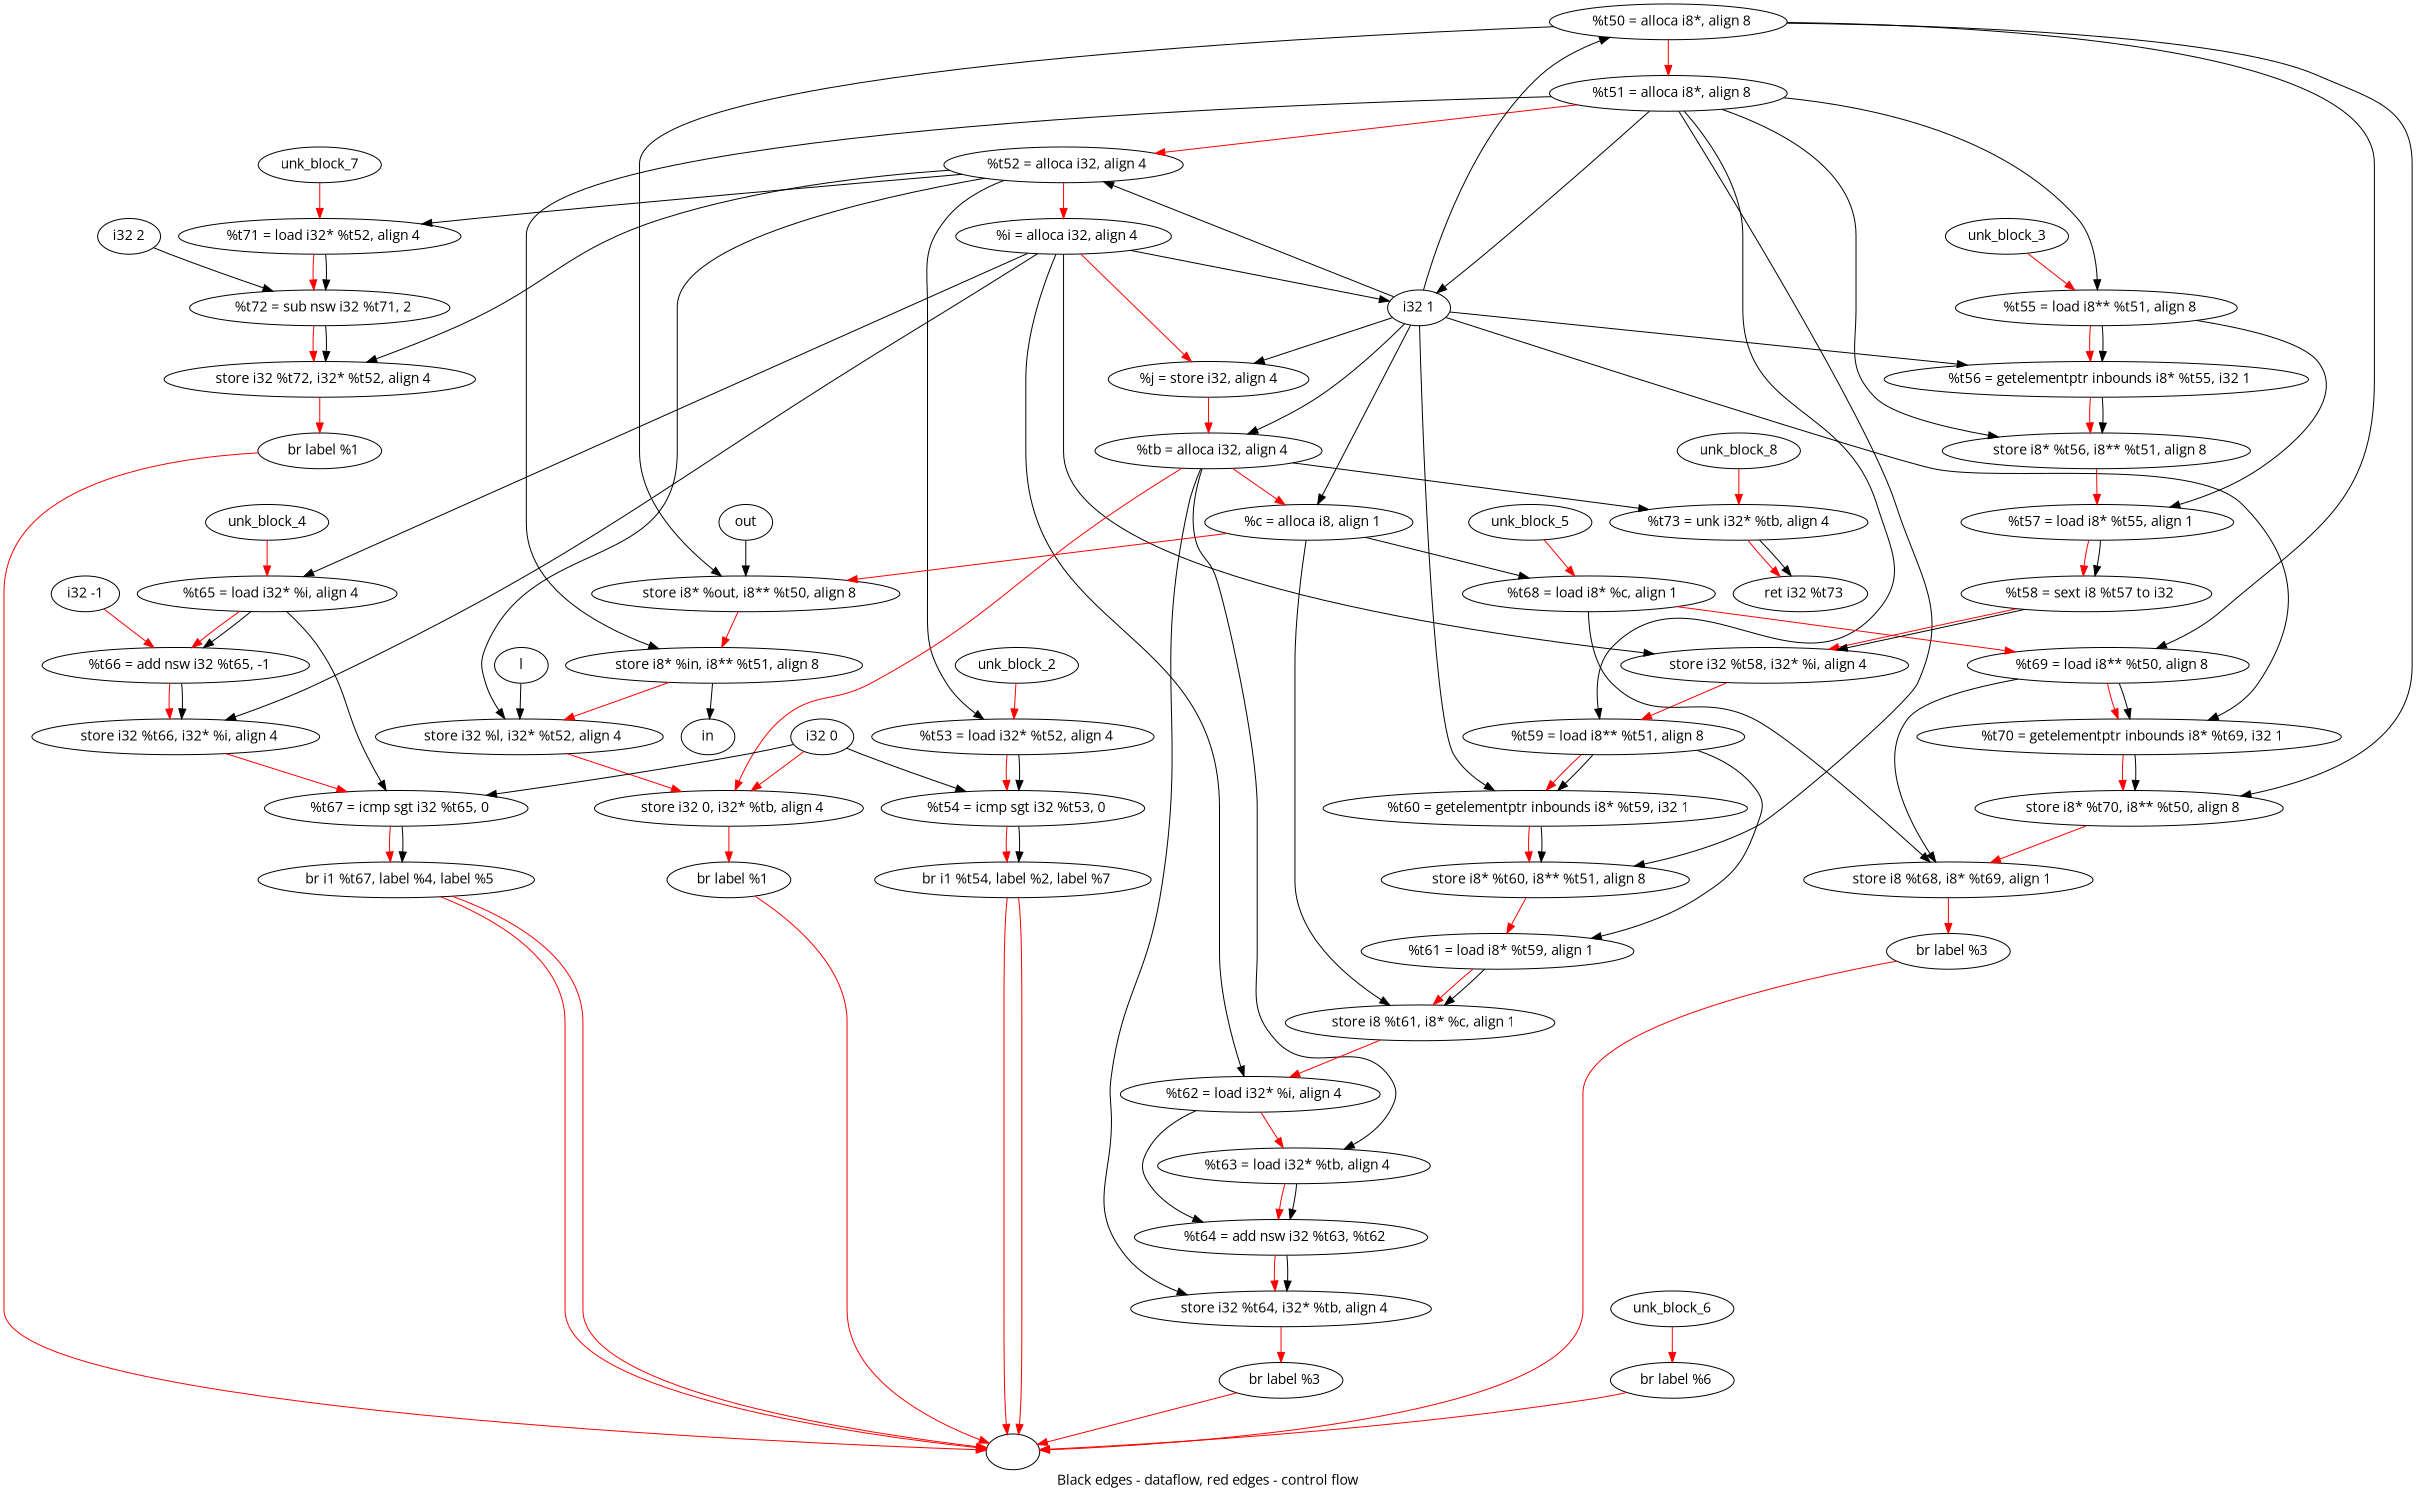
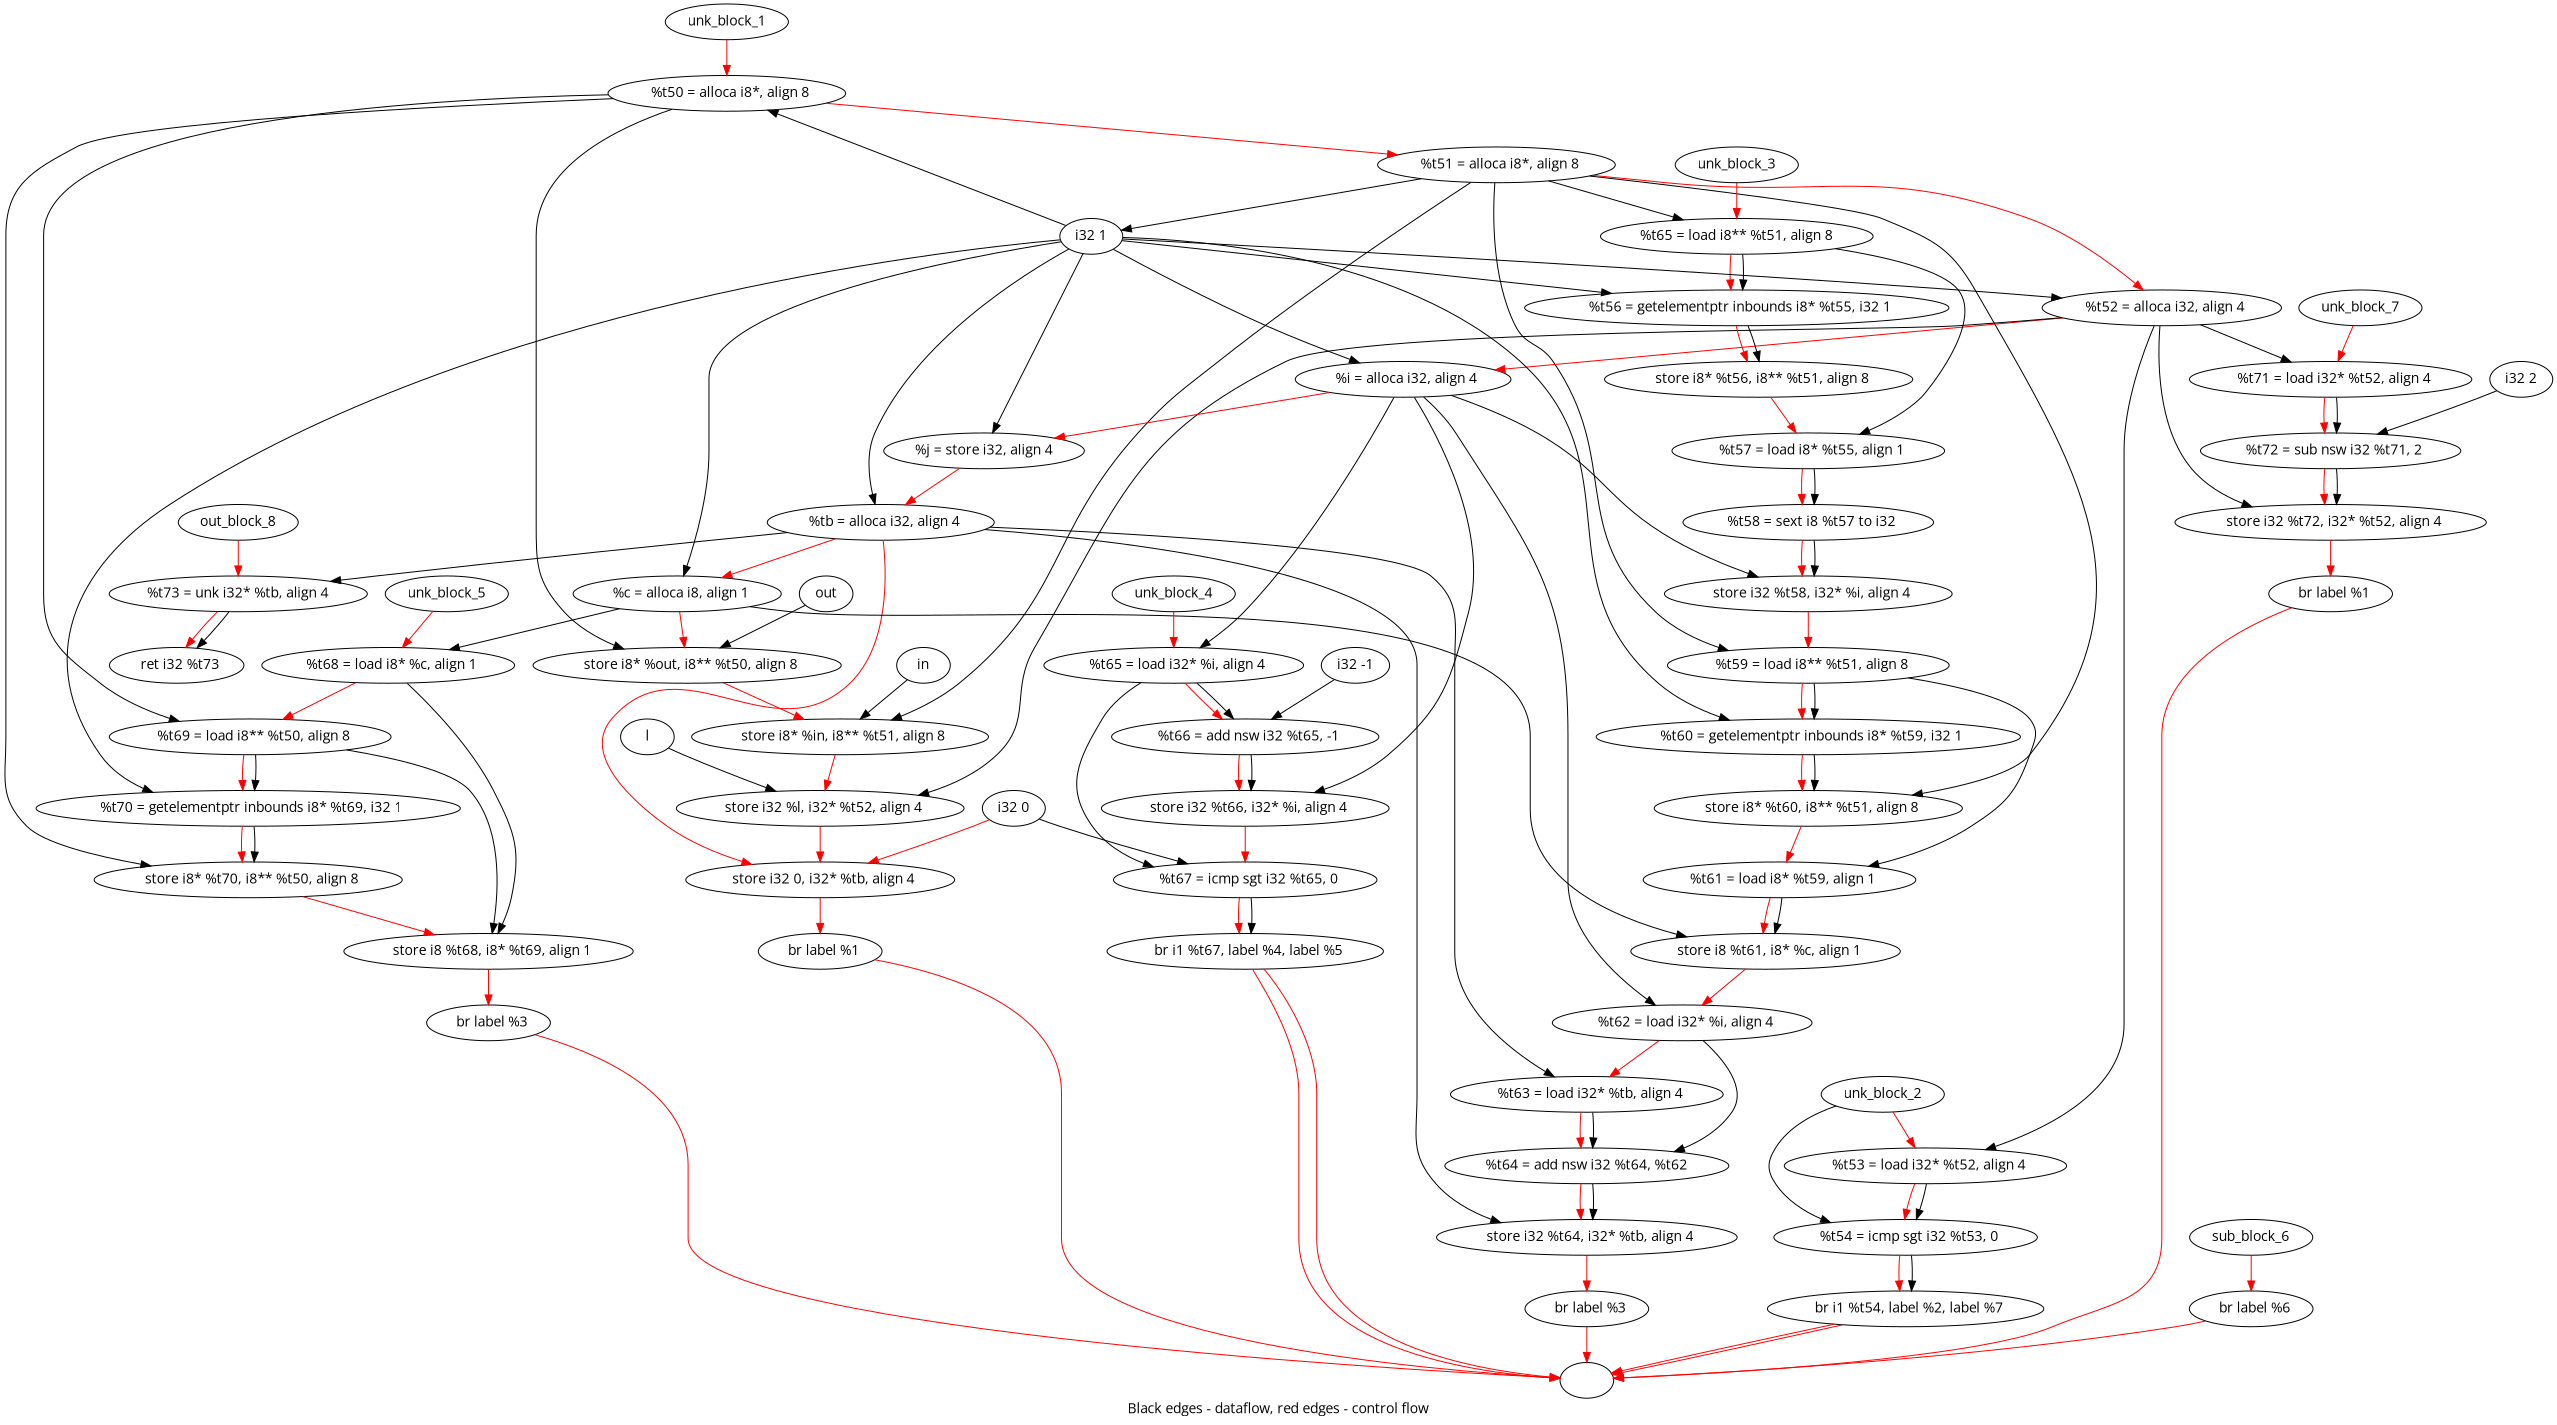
none -> (727, 22)
(1255, 275) -> (1230, 309)
(1856, 282) -> none
(2096, 308) -> (1737, 236)
(1739, 451) -> (238, 522)
(125, 625) -> (1307, 697)
(711, 696) -> (888, 696)
(901, 769) -> (1771, 1158)
(1281, 1237) -> (1587, 1166)
(1672, 1309) -> (2251, 1237)
